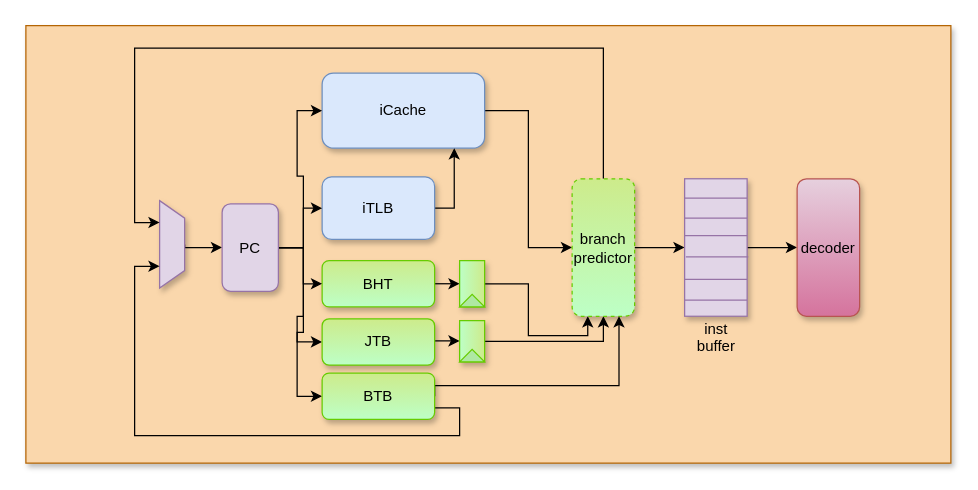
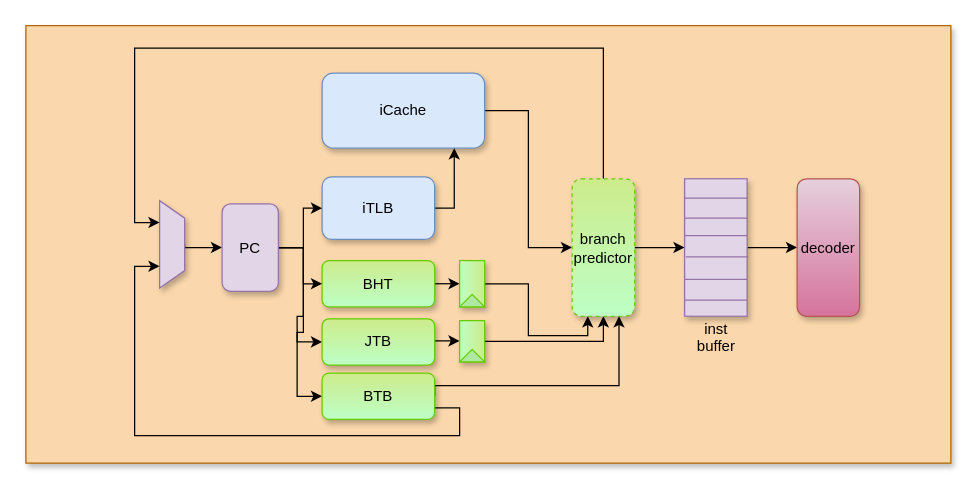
(297, 153) -> none
